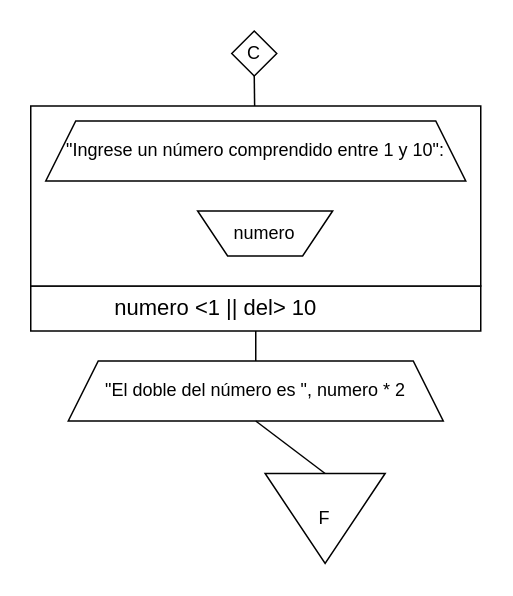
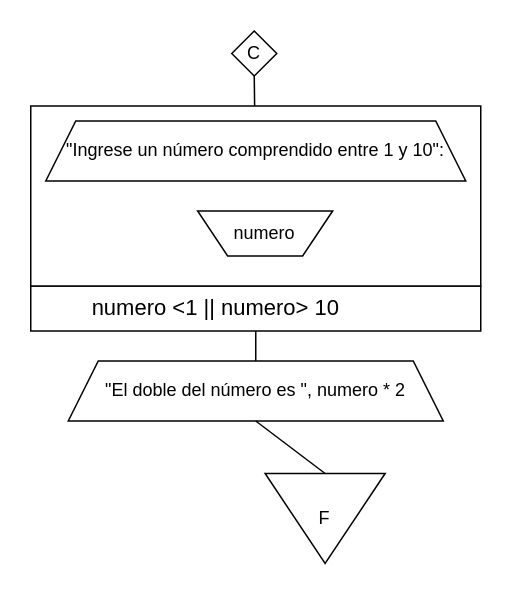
(256, 308) -> (256, 308)
